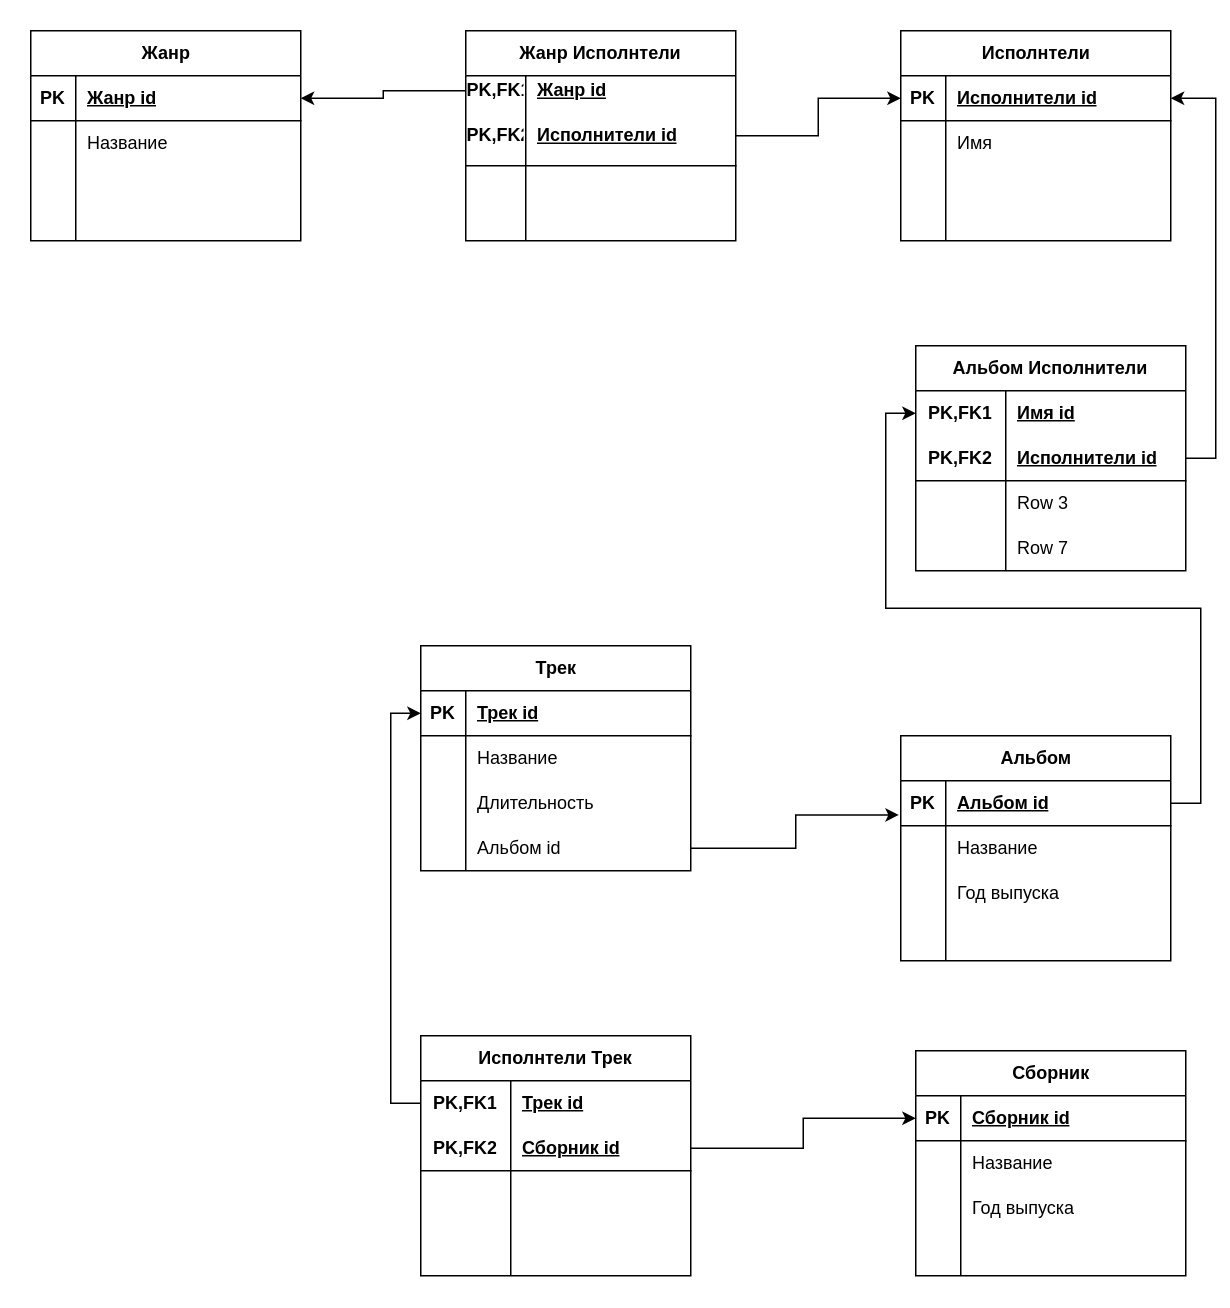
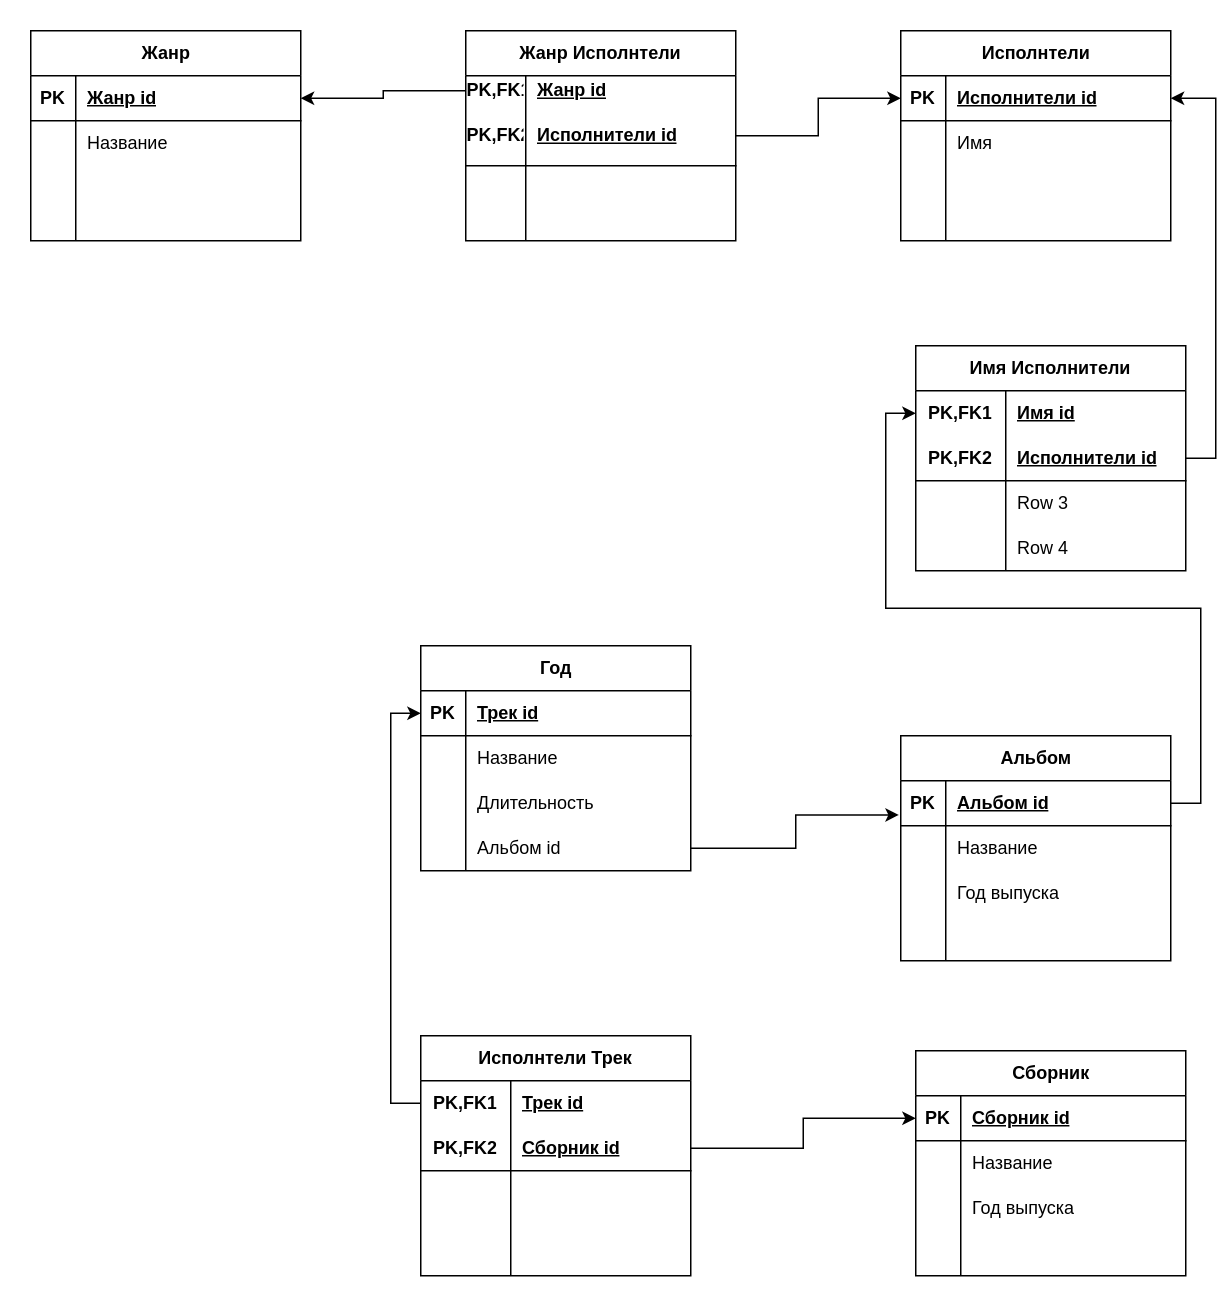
(1051, 368) -> (1051, 368)
(1041, 548) -> (1041, 548)
(557, 668) -> (557, 668)
